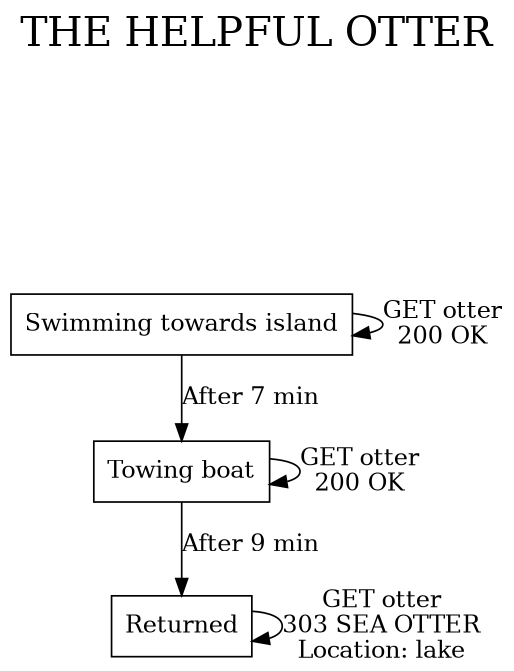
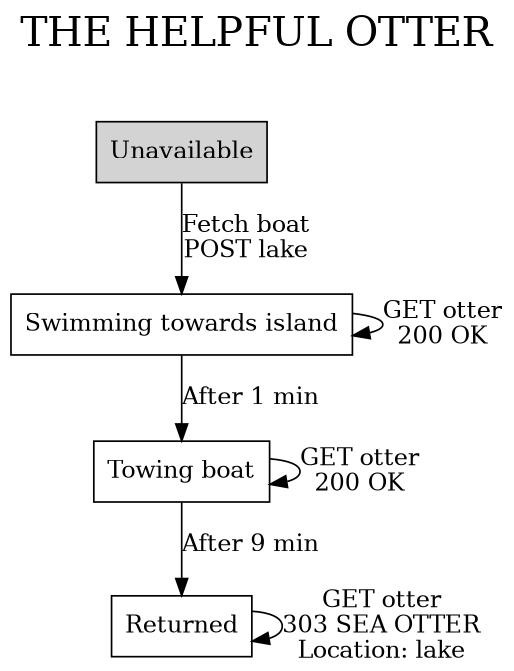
none -> (182, 152)
(251, 398) -> (251, 398)
